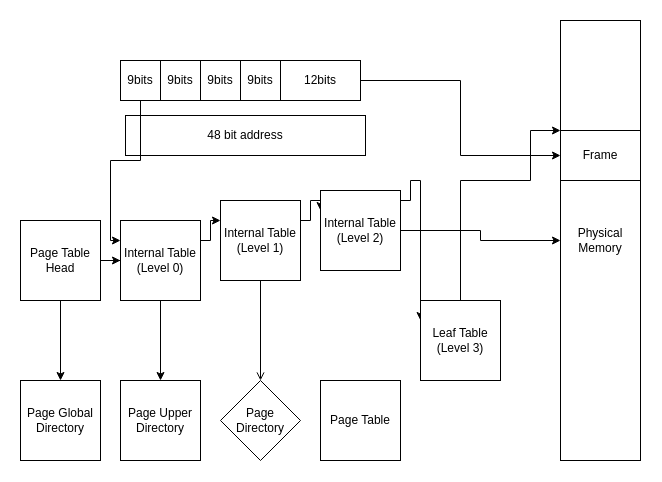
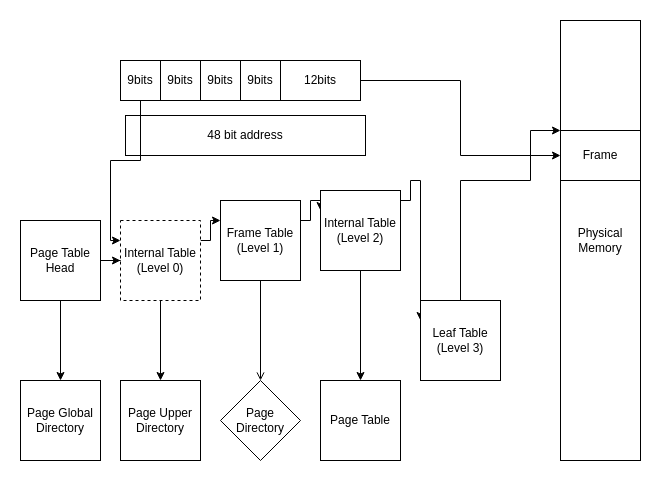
(481, 232) -> (361, 322)
(261, 241) -> (261, 241)
(161, 261) -> (161, 261)
